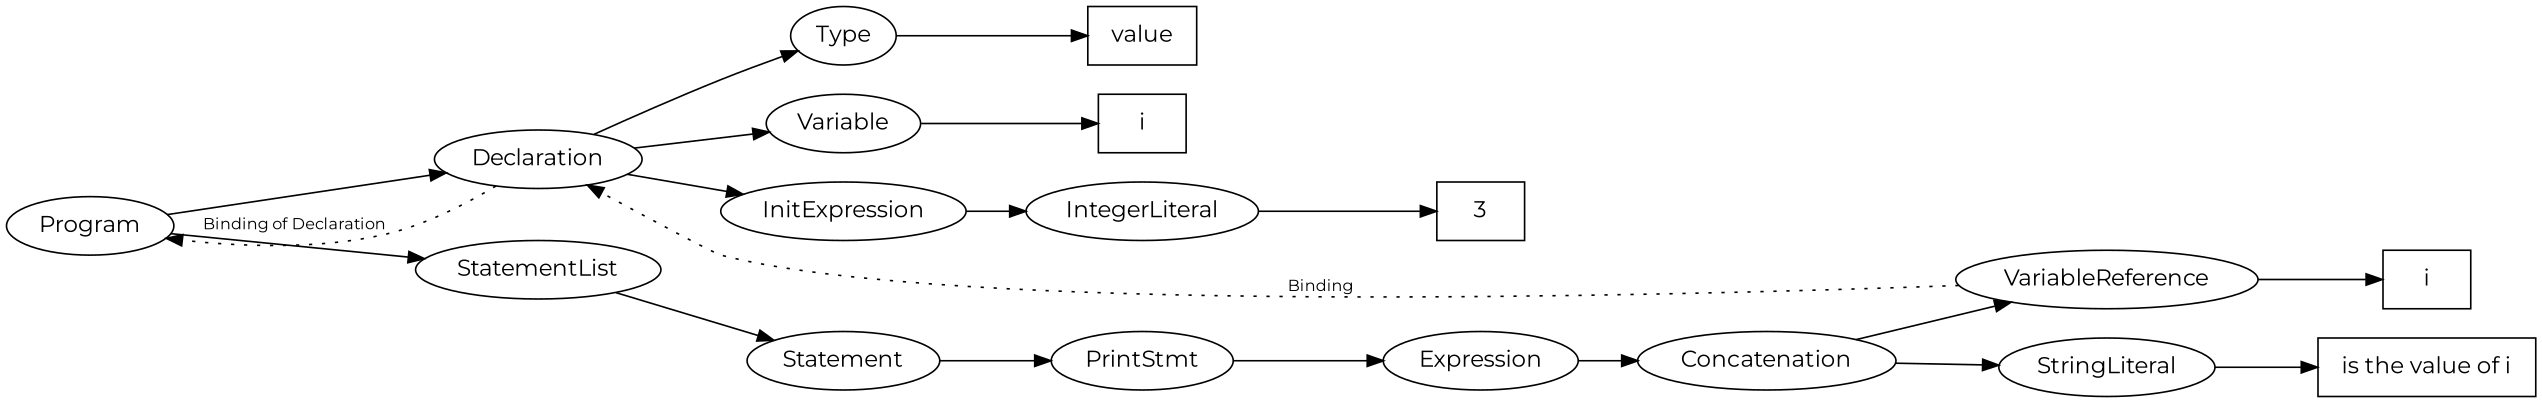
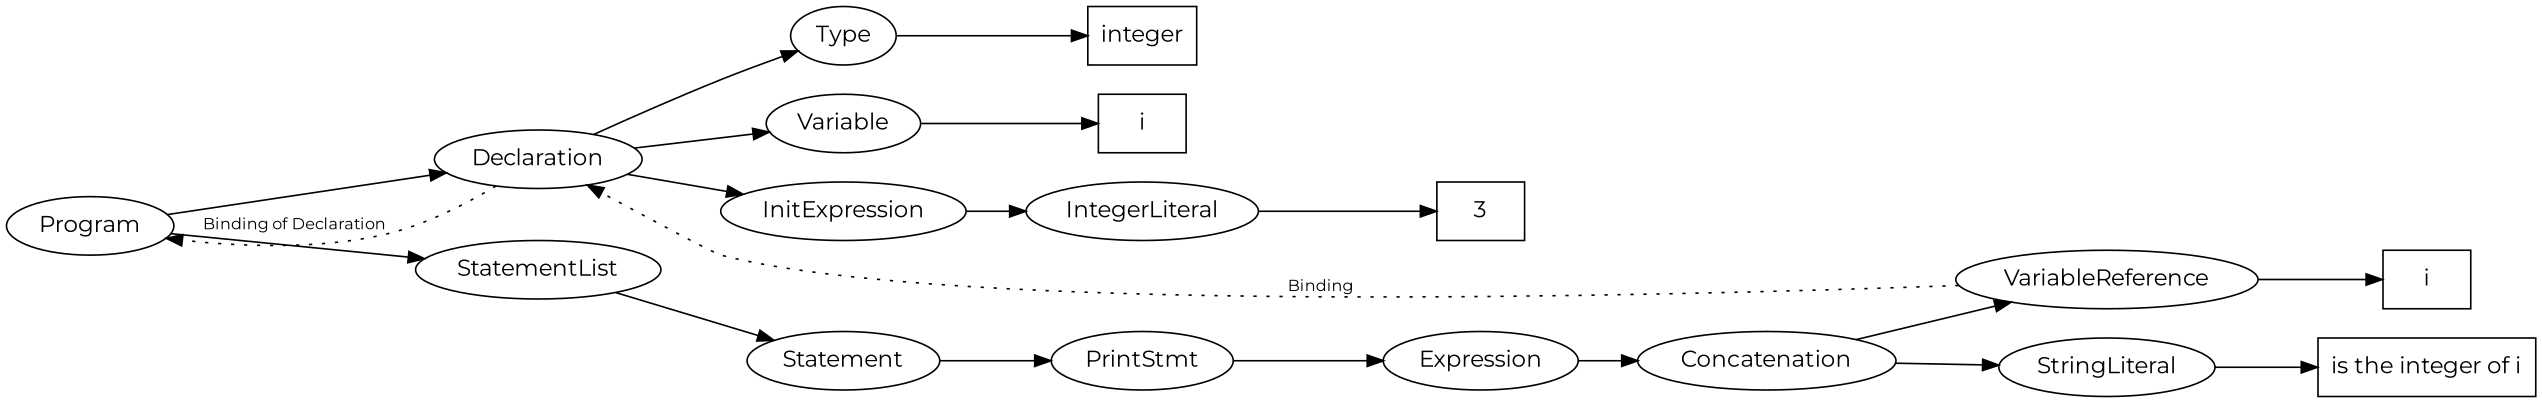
(1142, 36) -> (1142, 36)
(2427, 367) -> (2427, 367)
